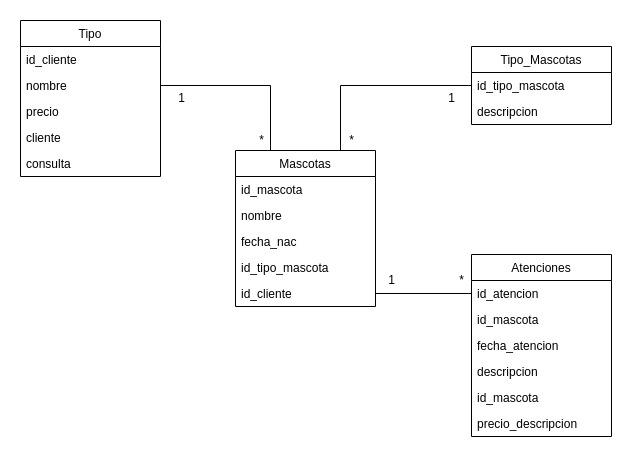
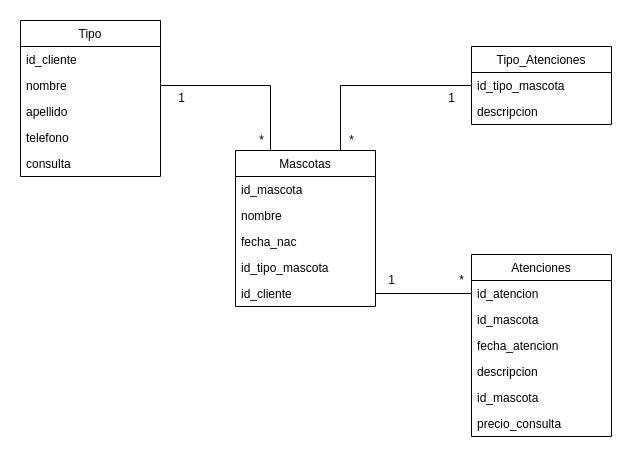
(541, 60) -> (541, 60)
(45, 112) -> (48, 112)
(46, 138) -> (51, 138)
(533, 424) -> (524, 424)
